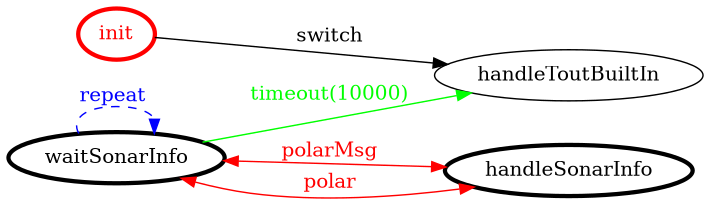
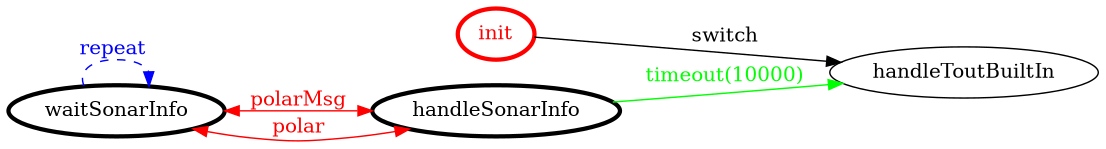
(330, 119) -> (721, 94)
